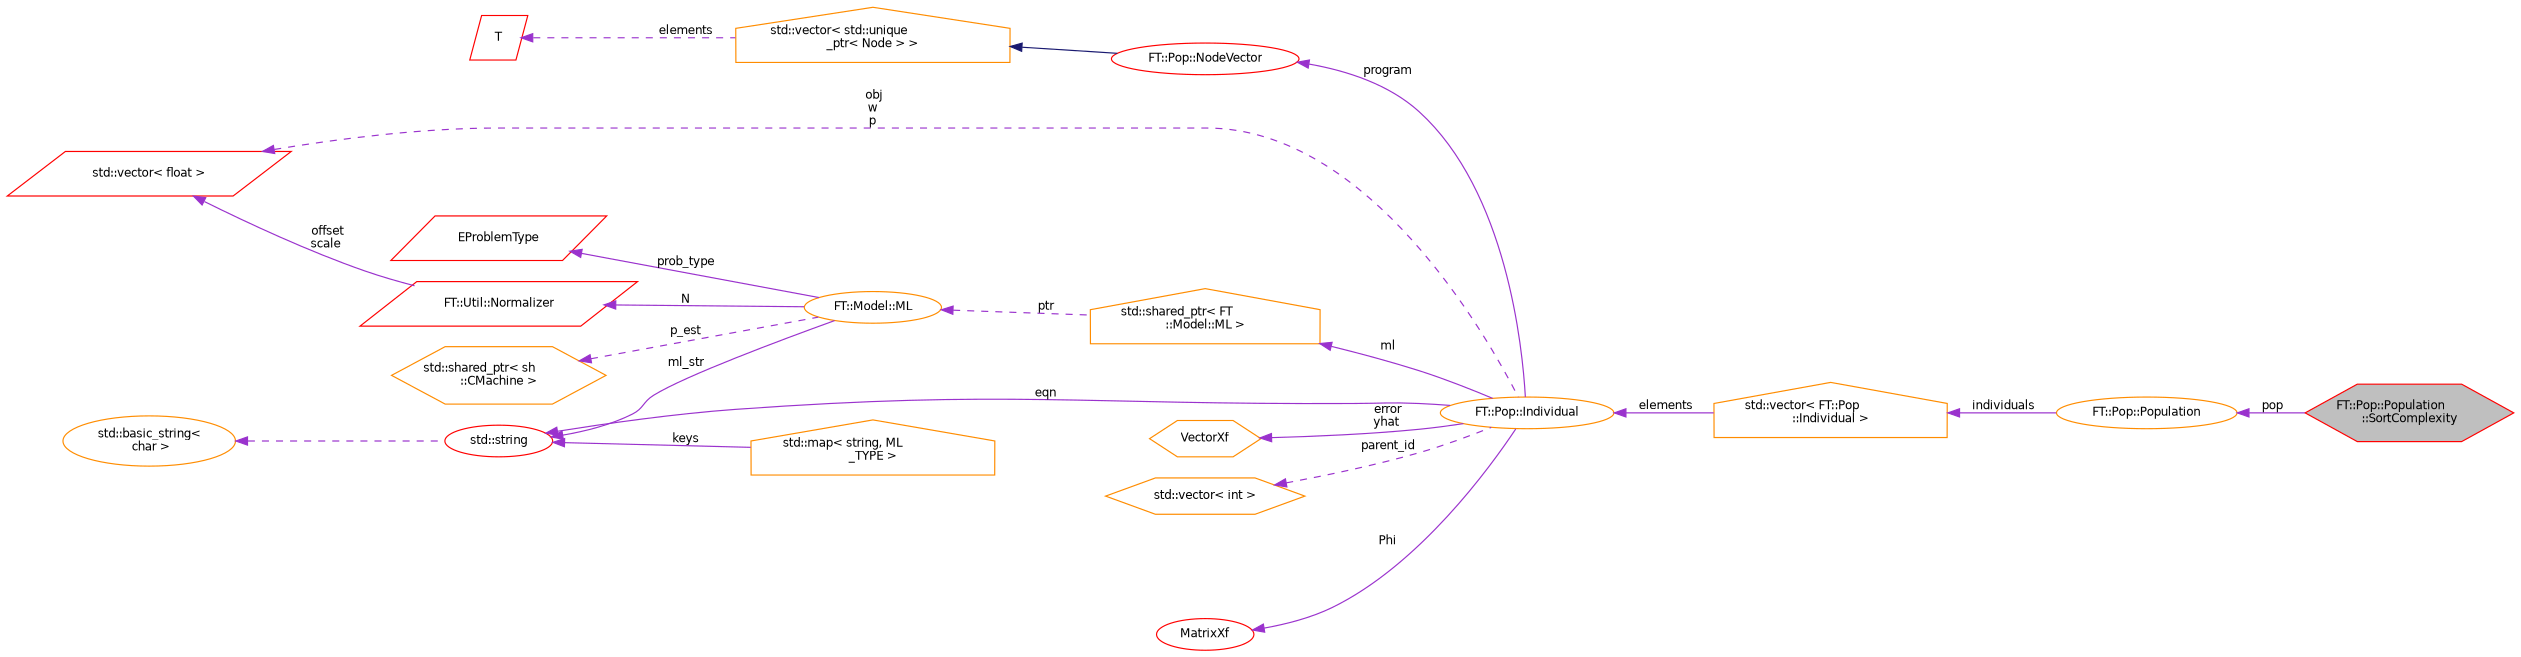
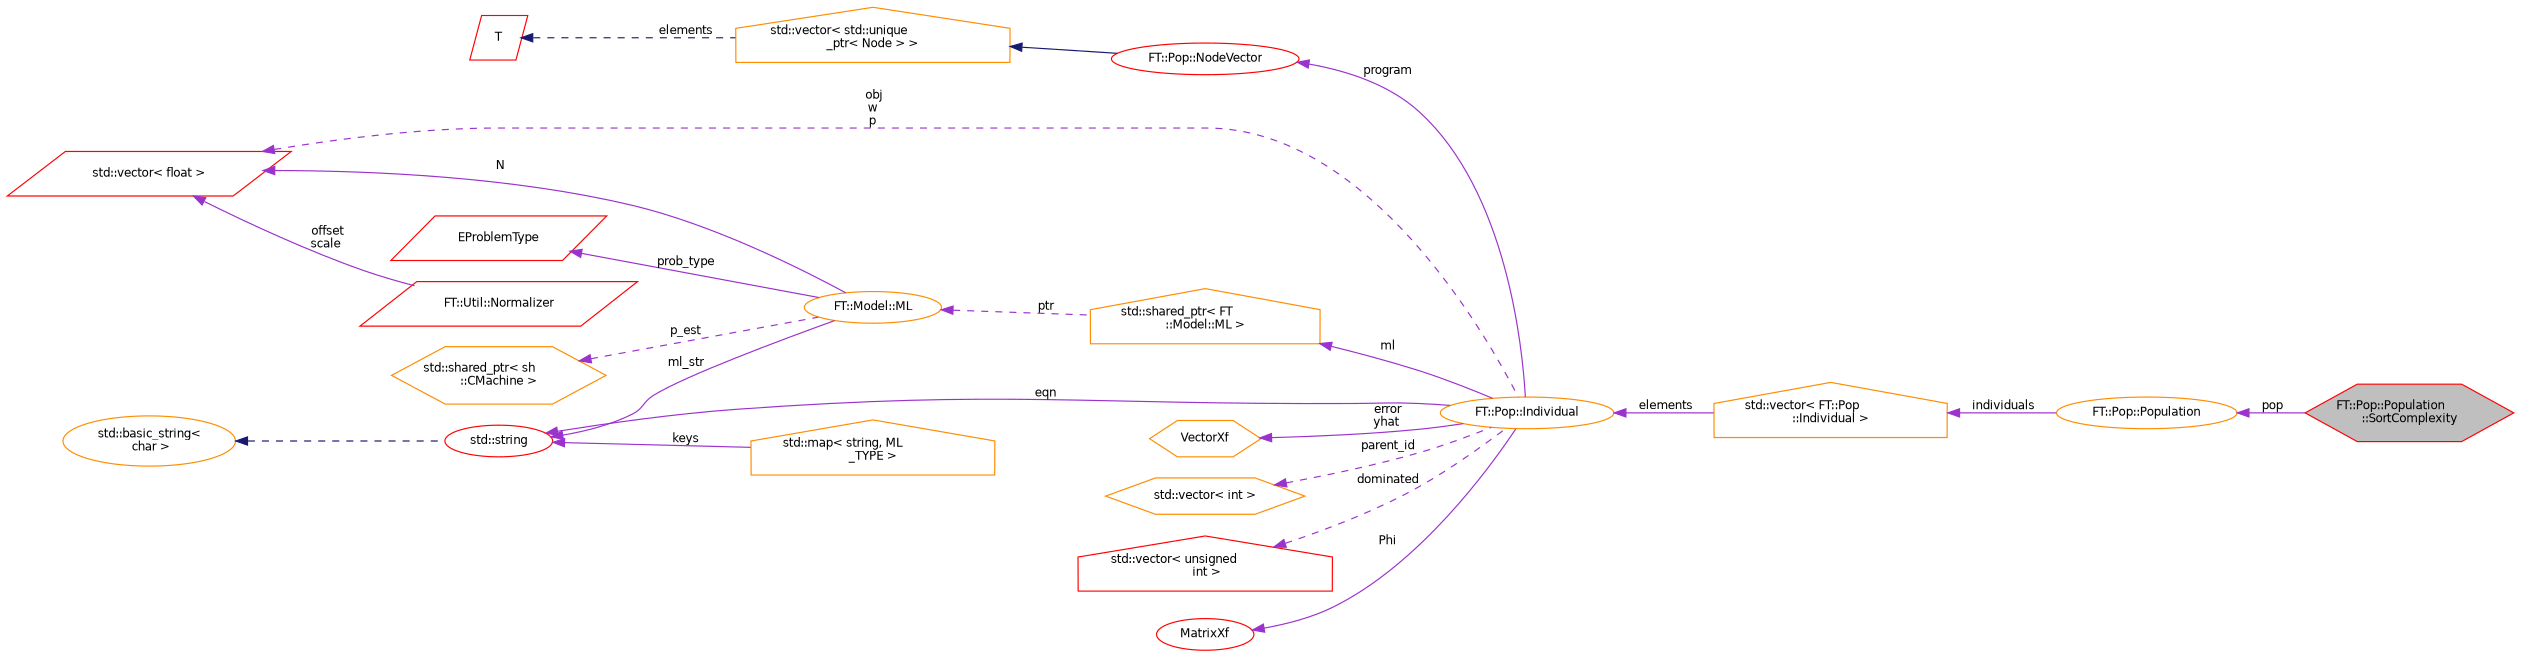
(634, 38) -> (634, 38)
(710, 306) -> (569, 193)
(346, 441) -> (346, 441)
none -> (1205, 566)
